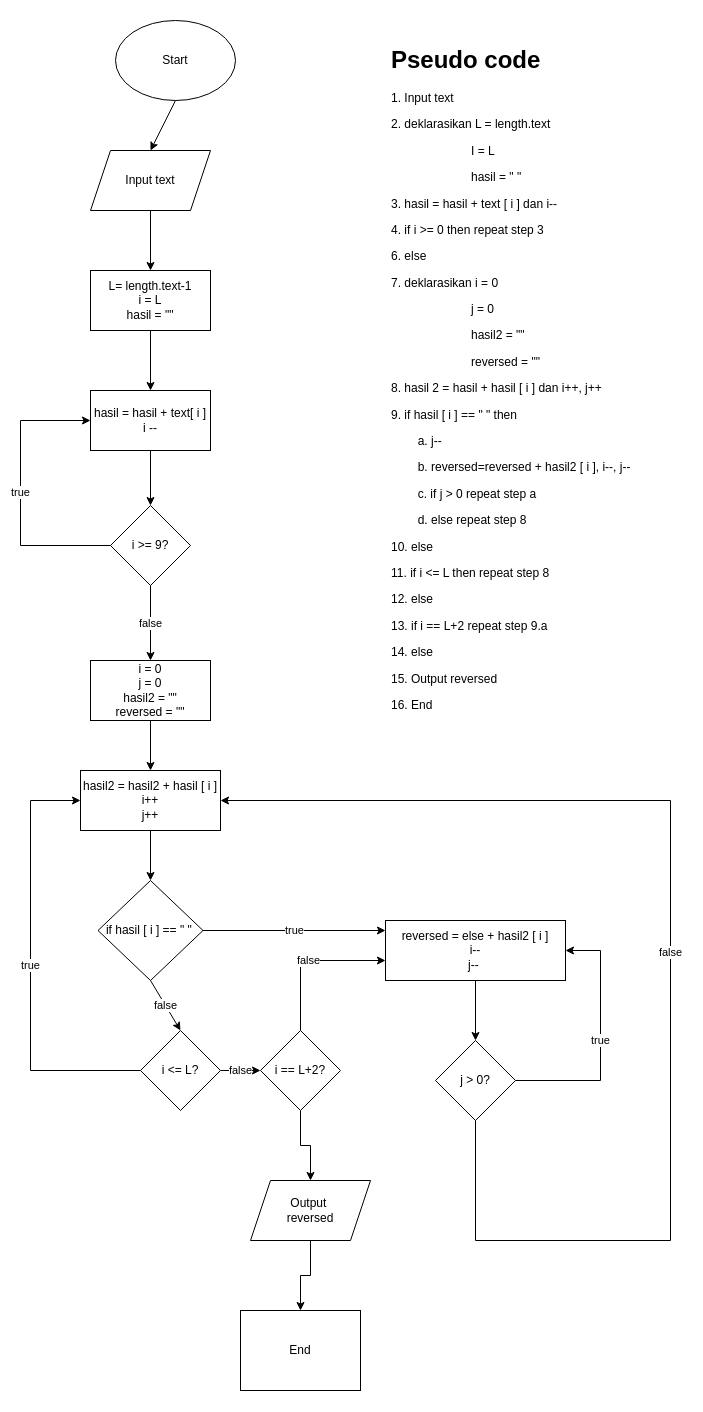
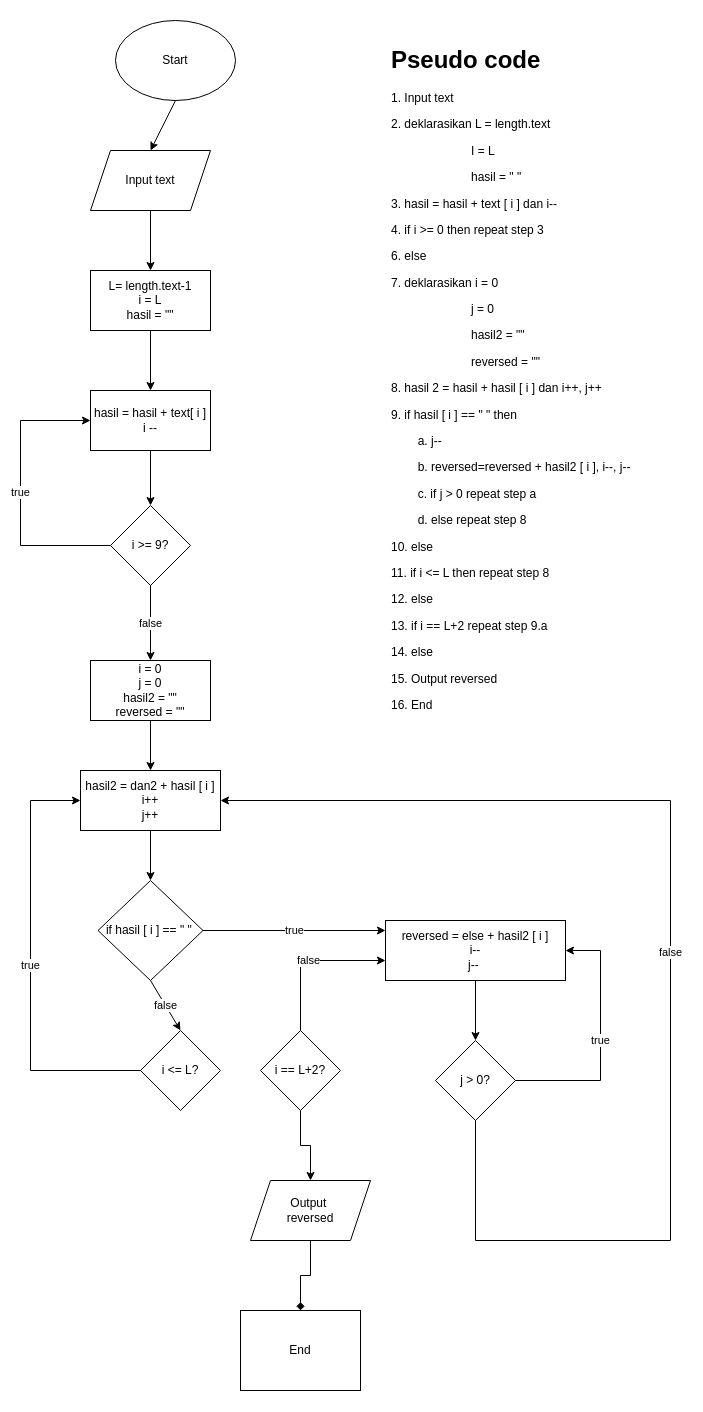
(151, 801) -> (151, 801)
(237, 1071) -> none
(301, 1302) -> (301, 1302)
